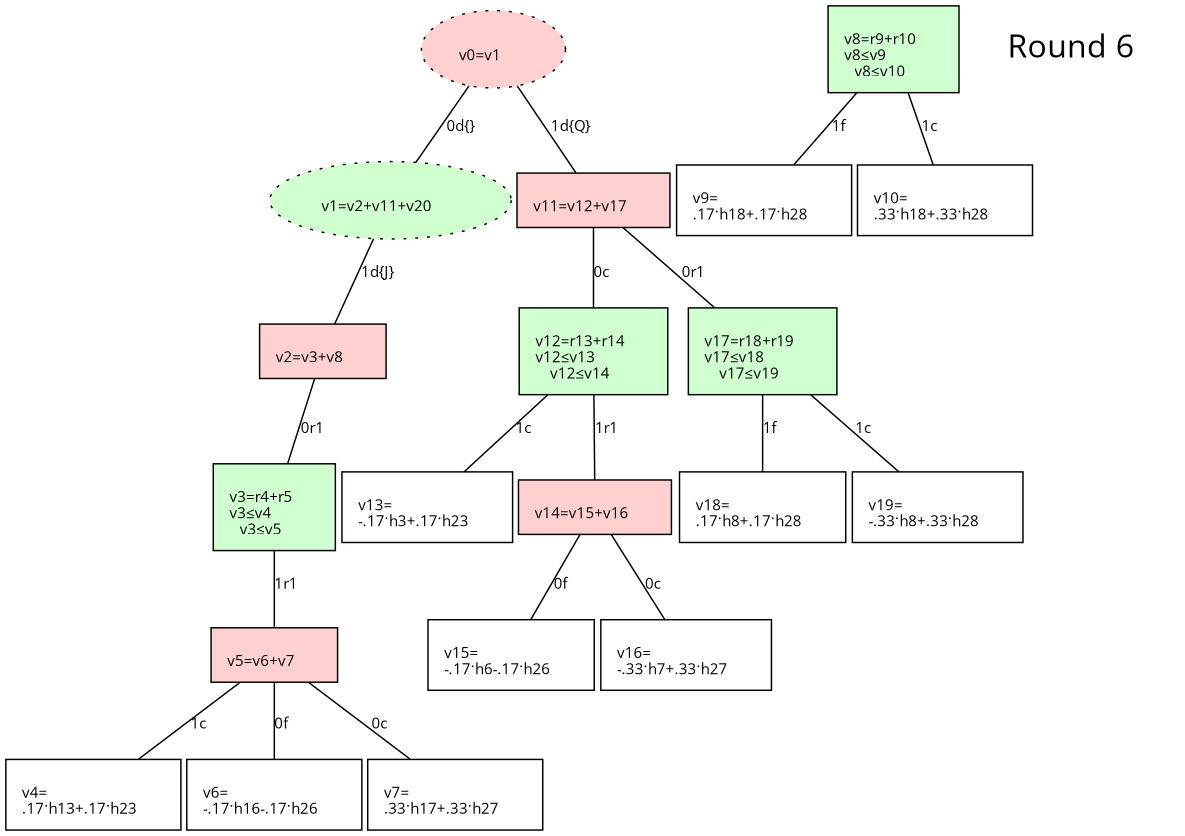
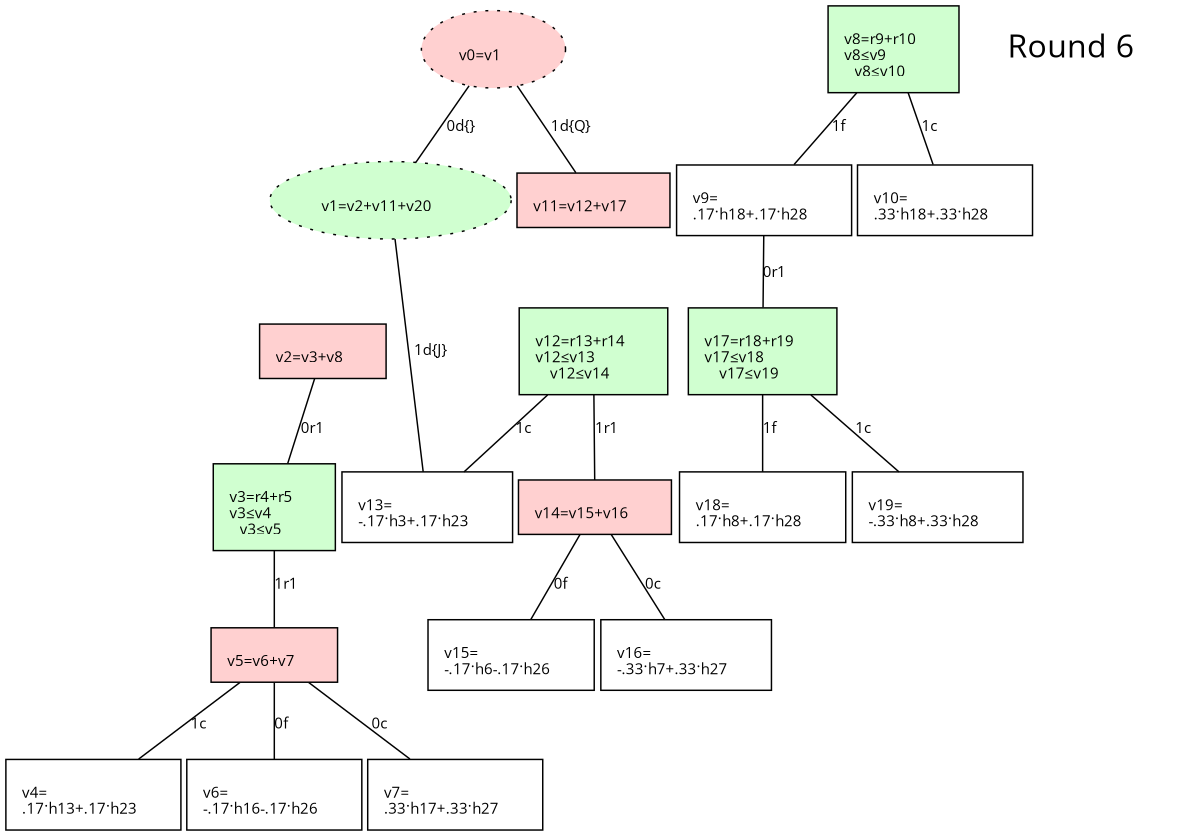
(593, 268) -> none
(669, 268) -> (763, 272)
(354, 281) -> (409, 355)
